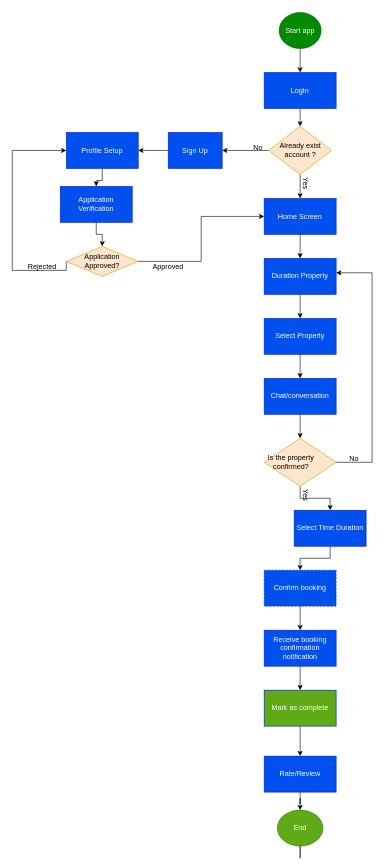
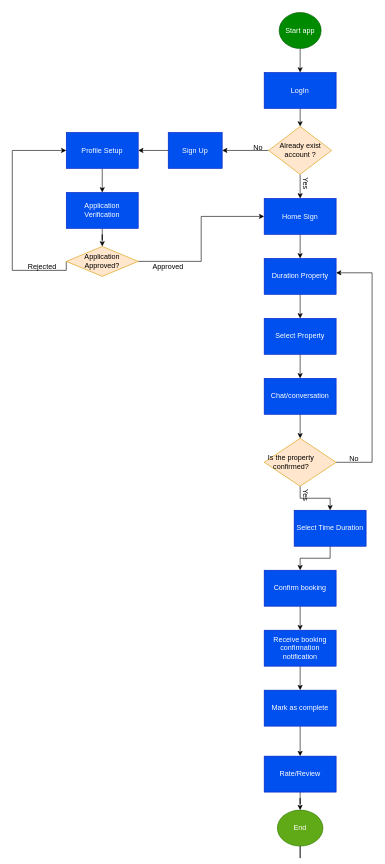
(96, 204) -> (102, 210)
(300, 216) -> (300, 216)
(300, 588) -> (300, 588)
(300, 708) -> (300, 708)
